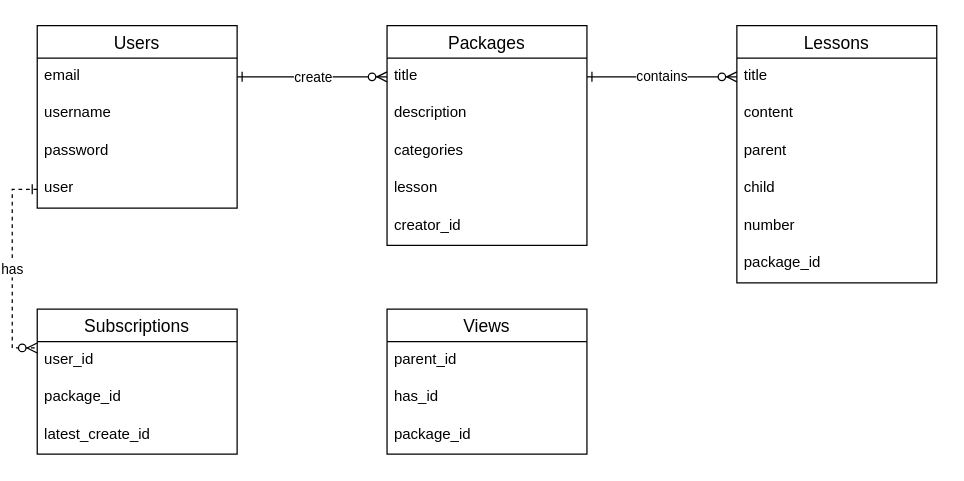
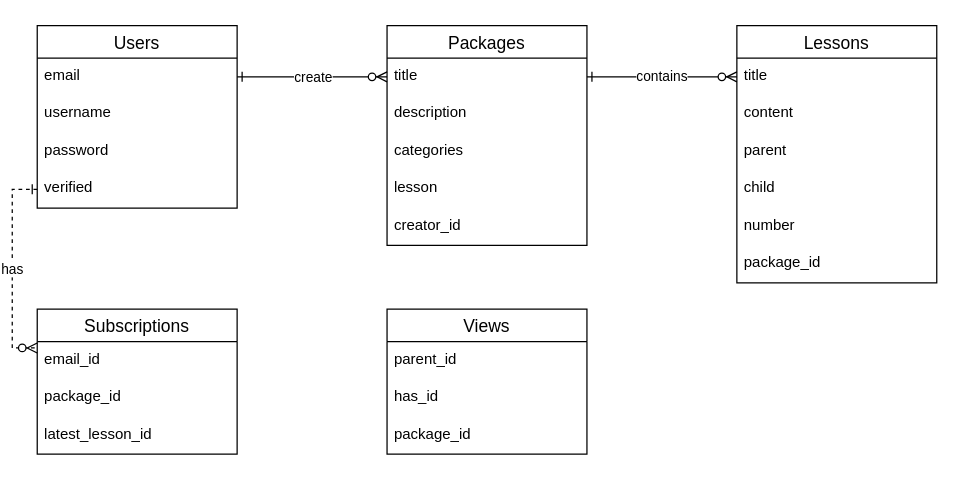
(61, 188) -> (73, 188)
(71, 359) -> (72, 359)
(107, 434) -> (105, 434)
